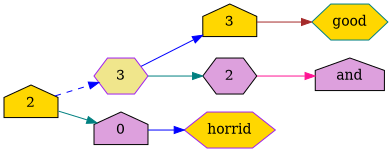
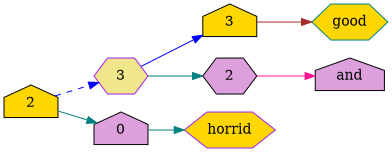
(161, 130) -> (161, 130)
